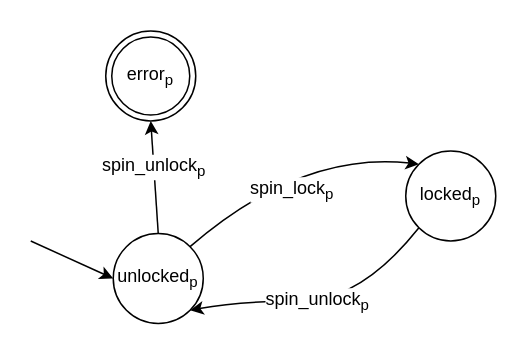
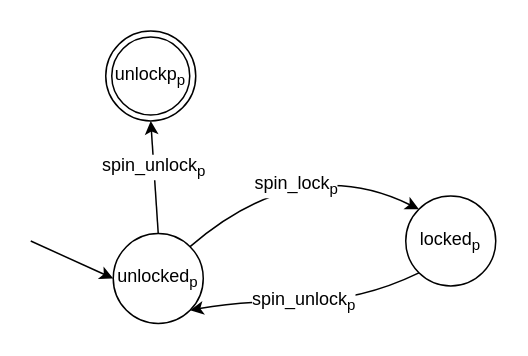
(151, 76) -> (151, 76)
(451, 196) -> (451, 241)
